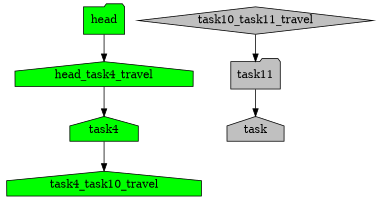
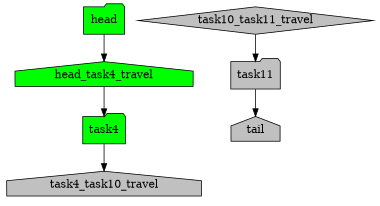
(104, 130) -> (104, 130)
(256, 130) -> (256, 130)
(104, 185) -> (104, 185)
